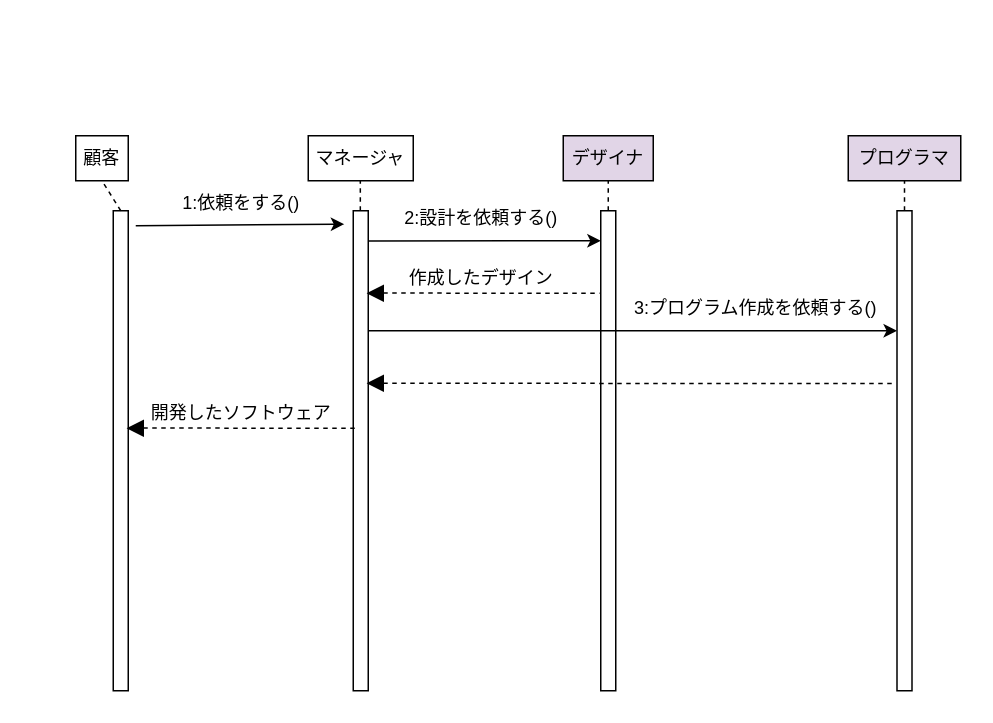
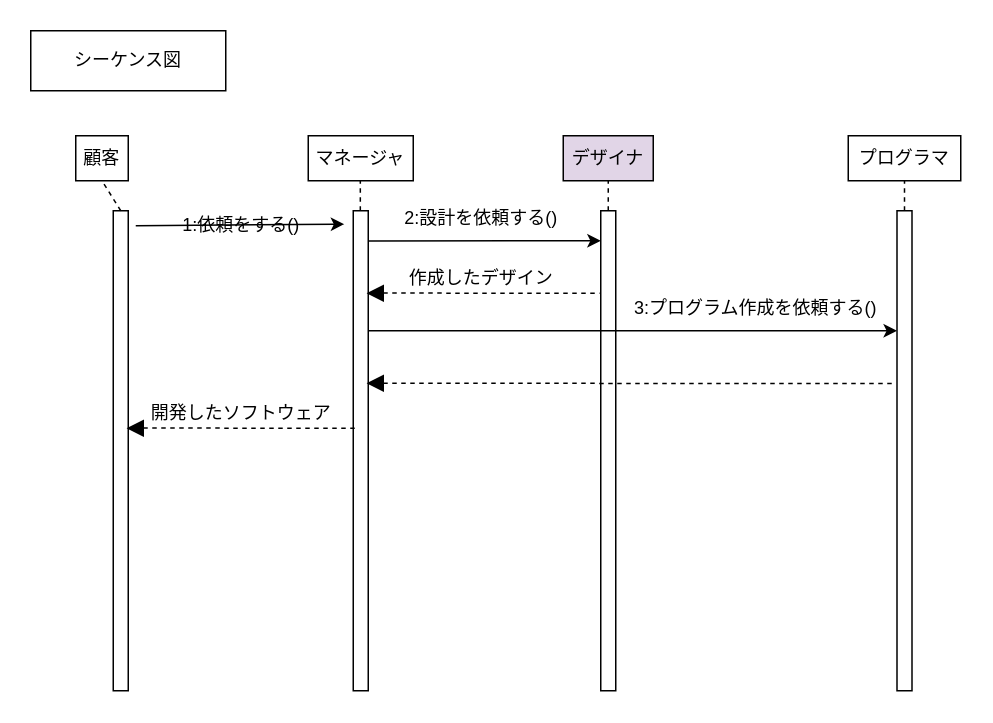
none -> (128, 61)
(905, 158) -> (905, 158)
(241, 203) -> (241, 226)
